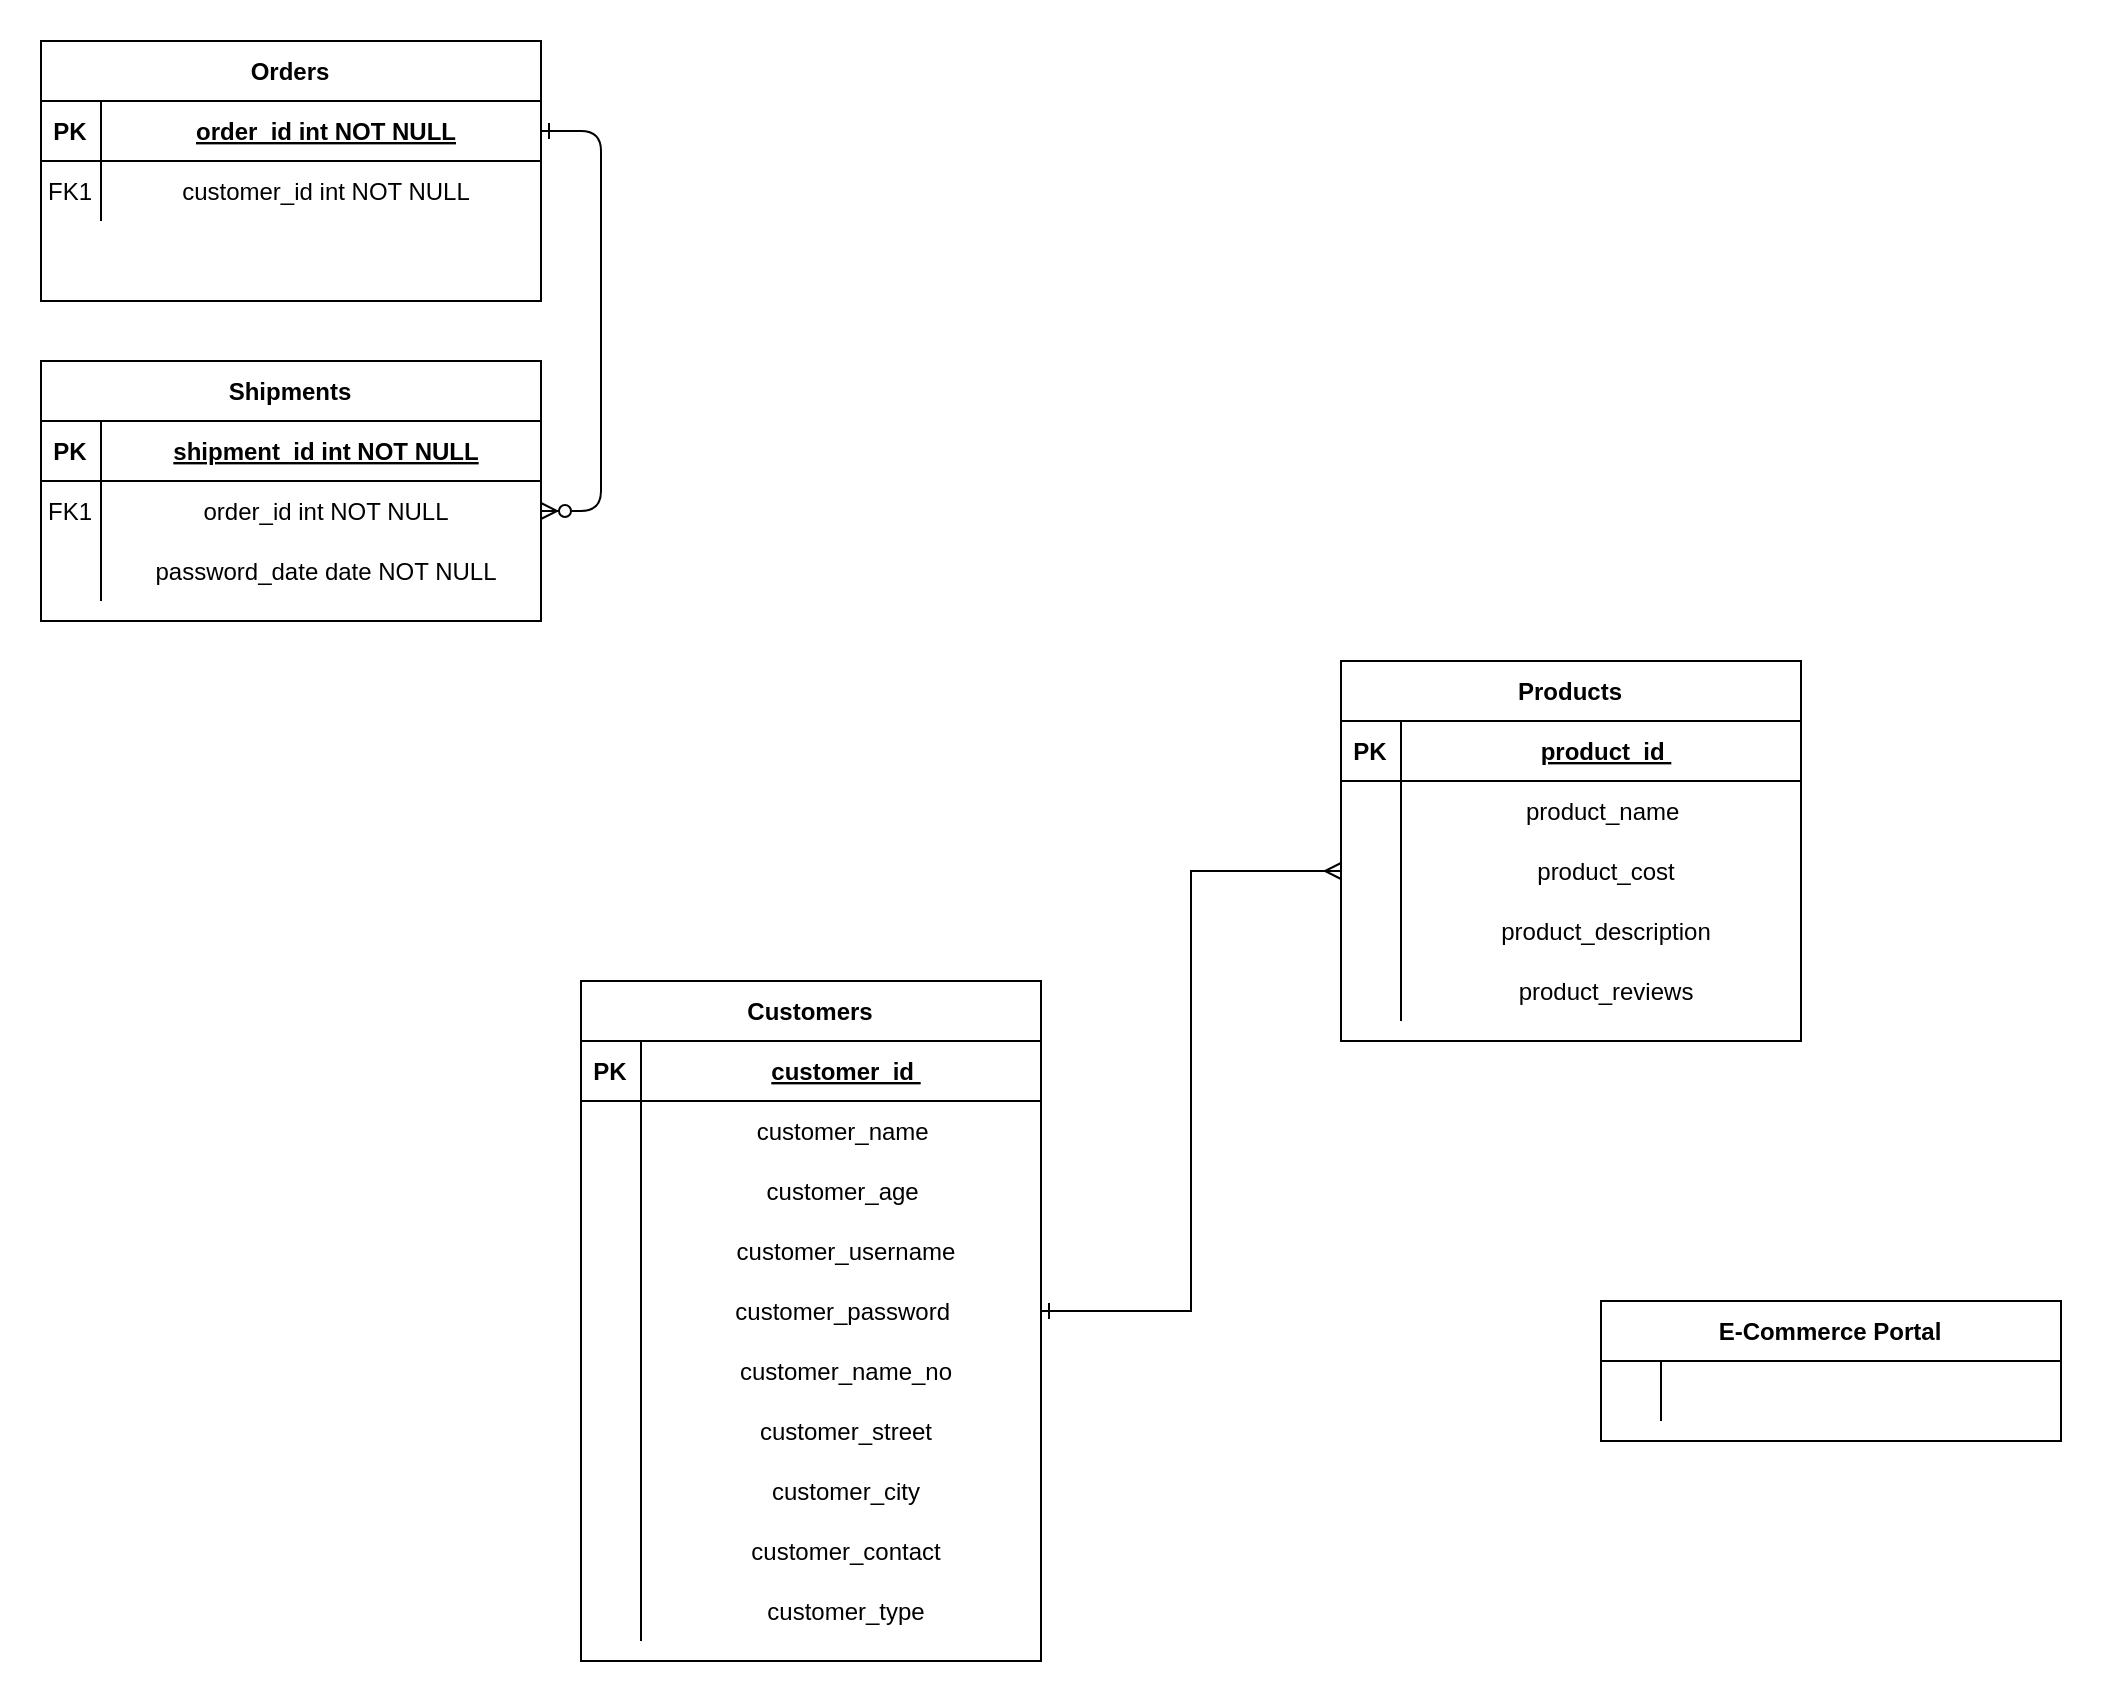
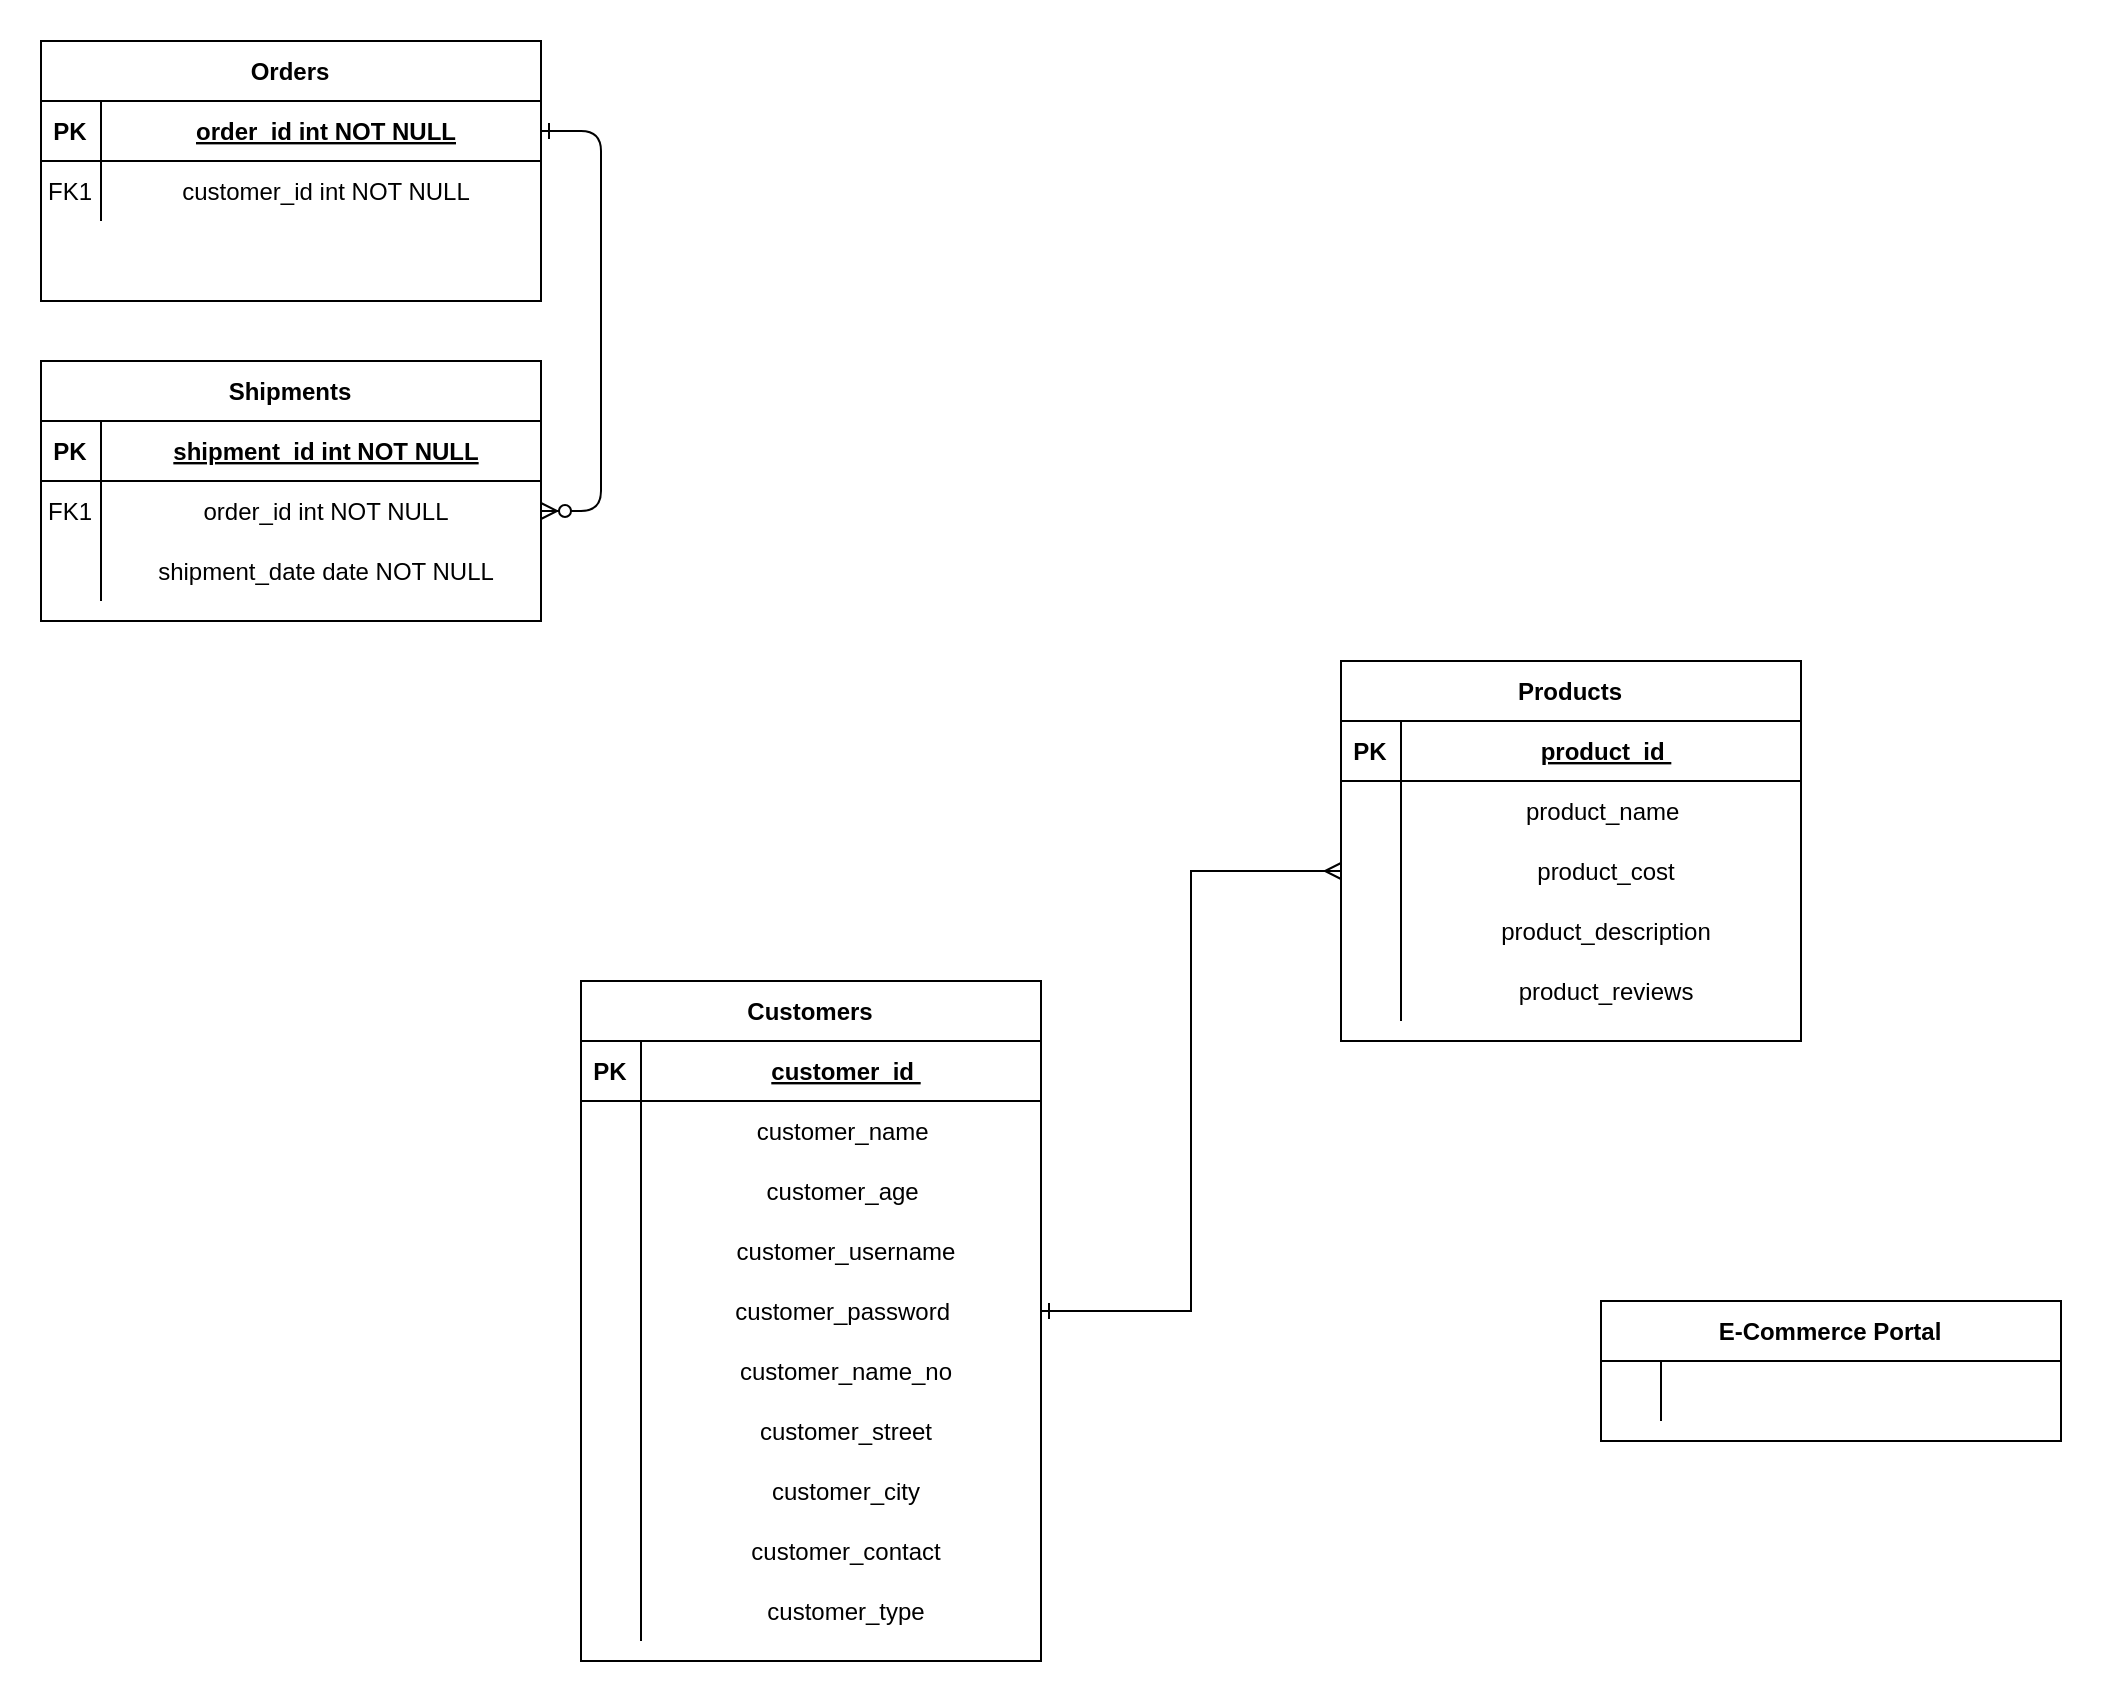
(326, 572) -> (326, 572)
